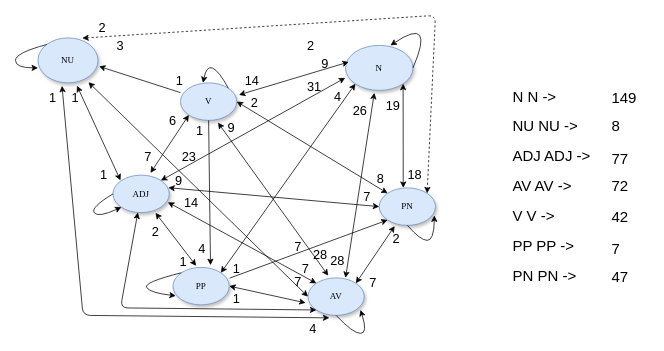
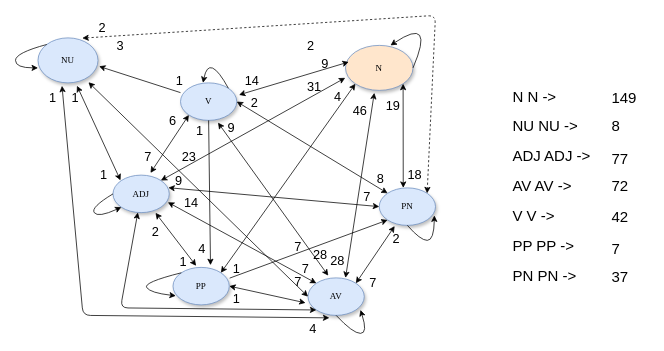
(379, 68) -> (379, 68)
(358, 109) -> (358, 109)
(617, 274) -> (617, 274)
